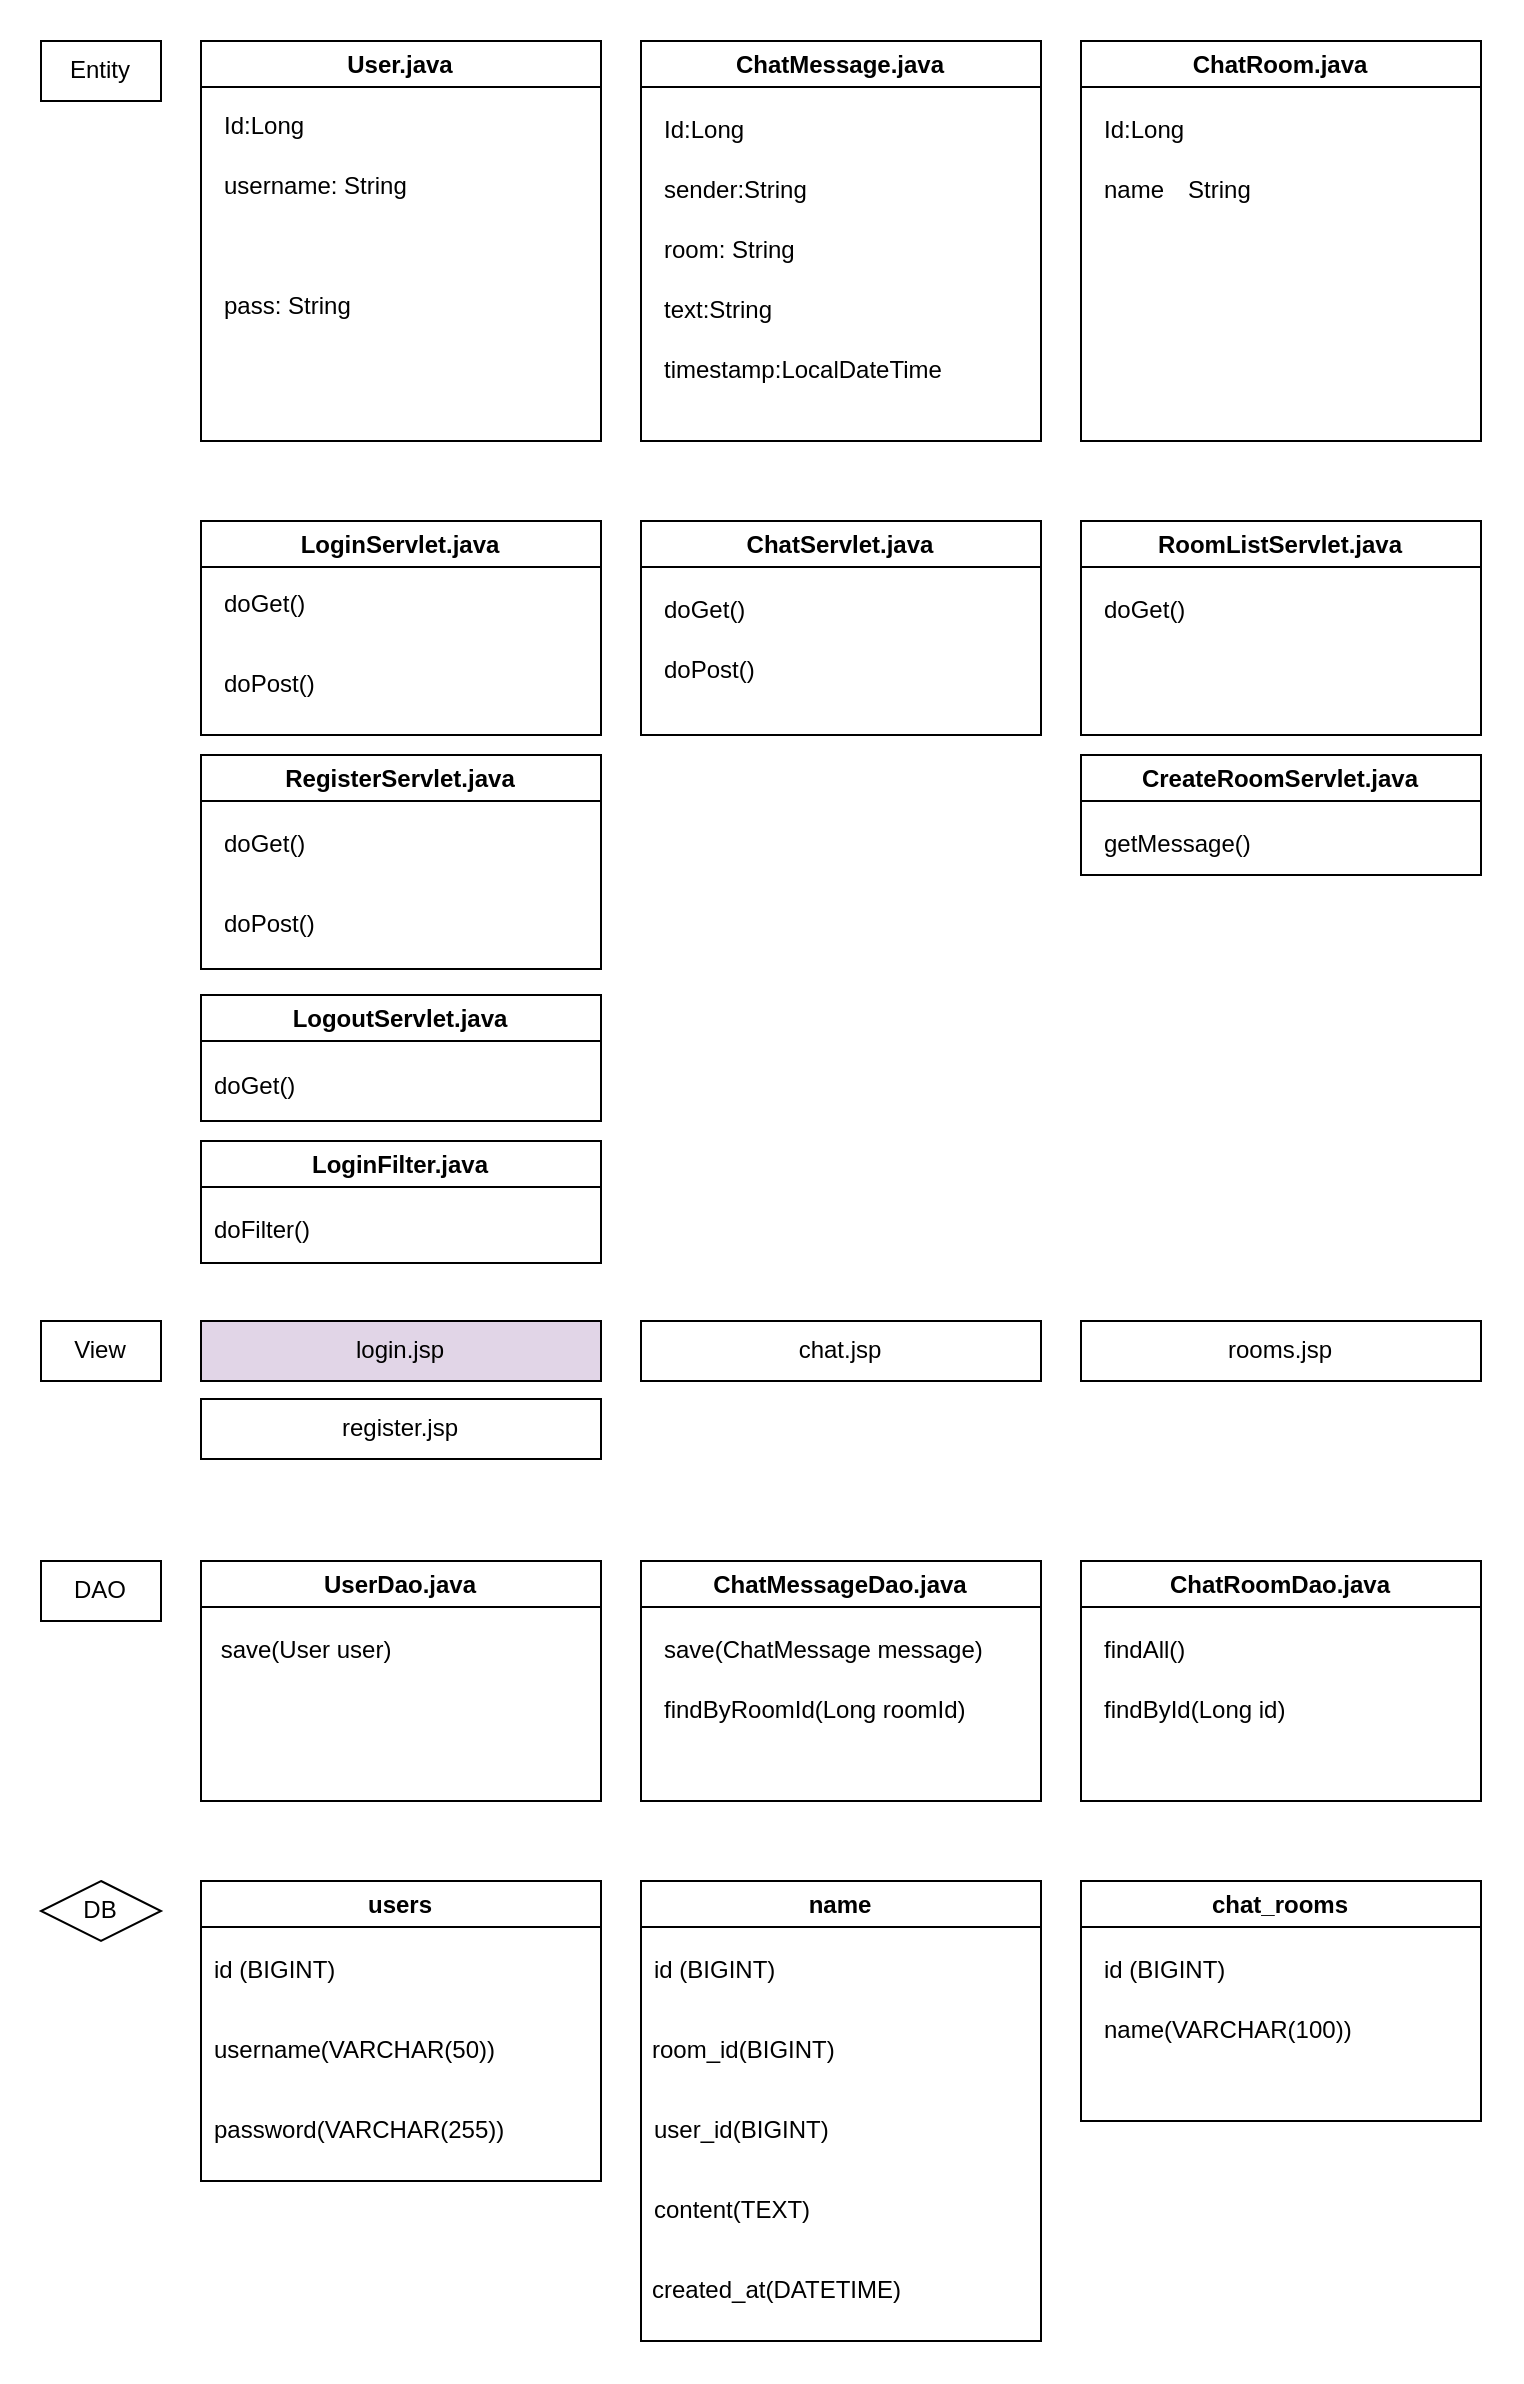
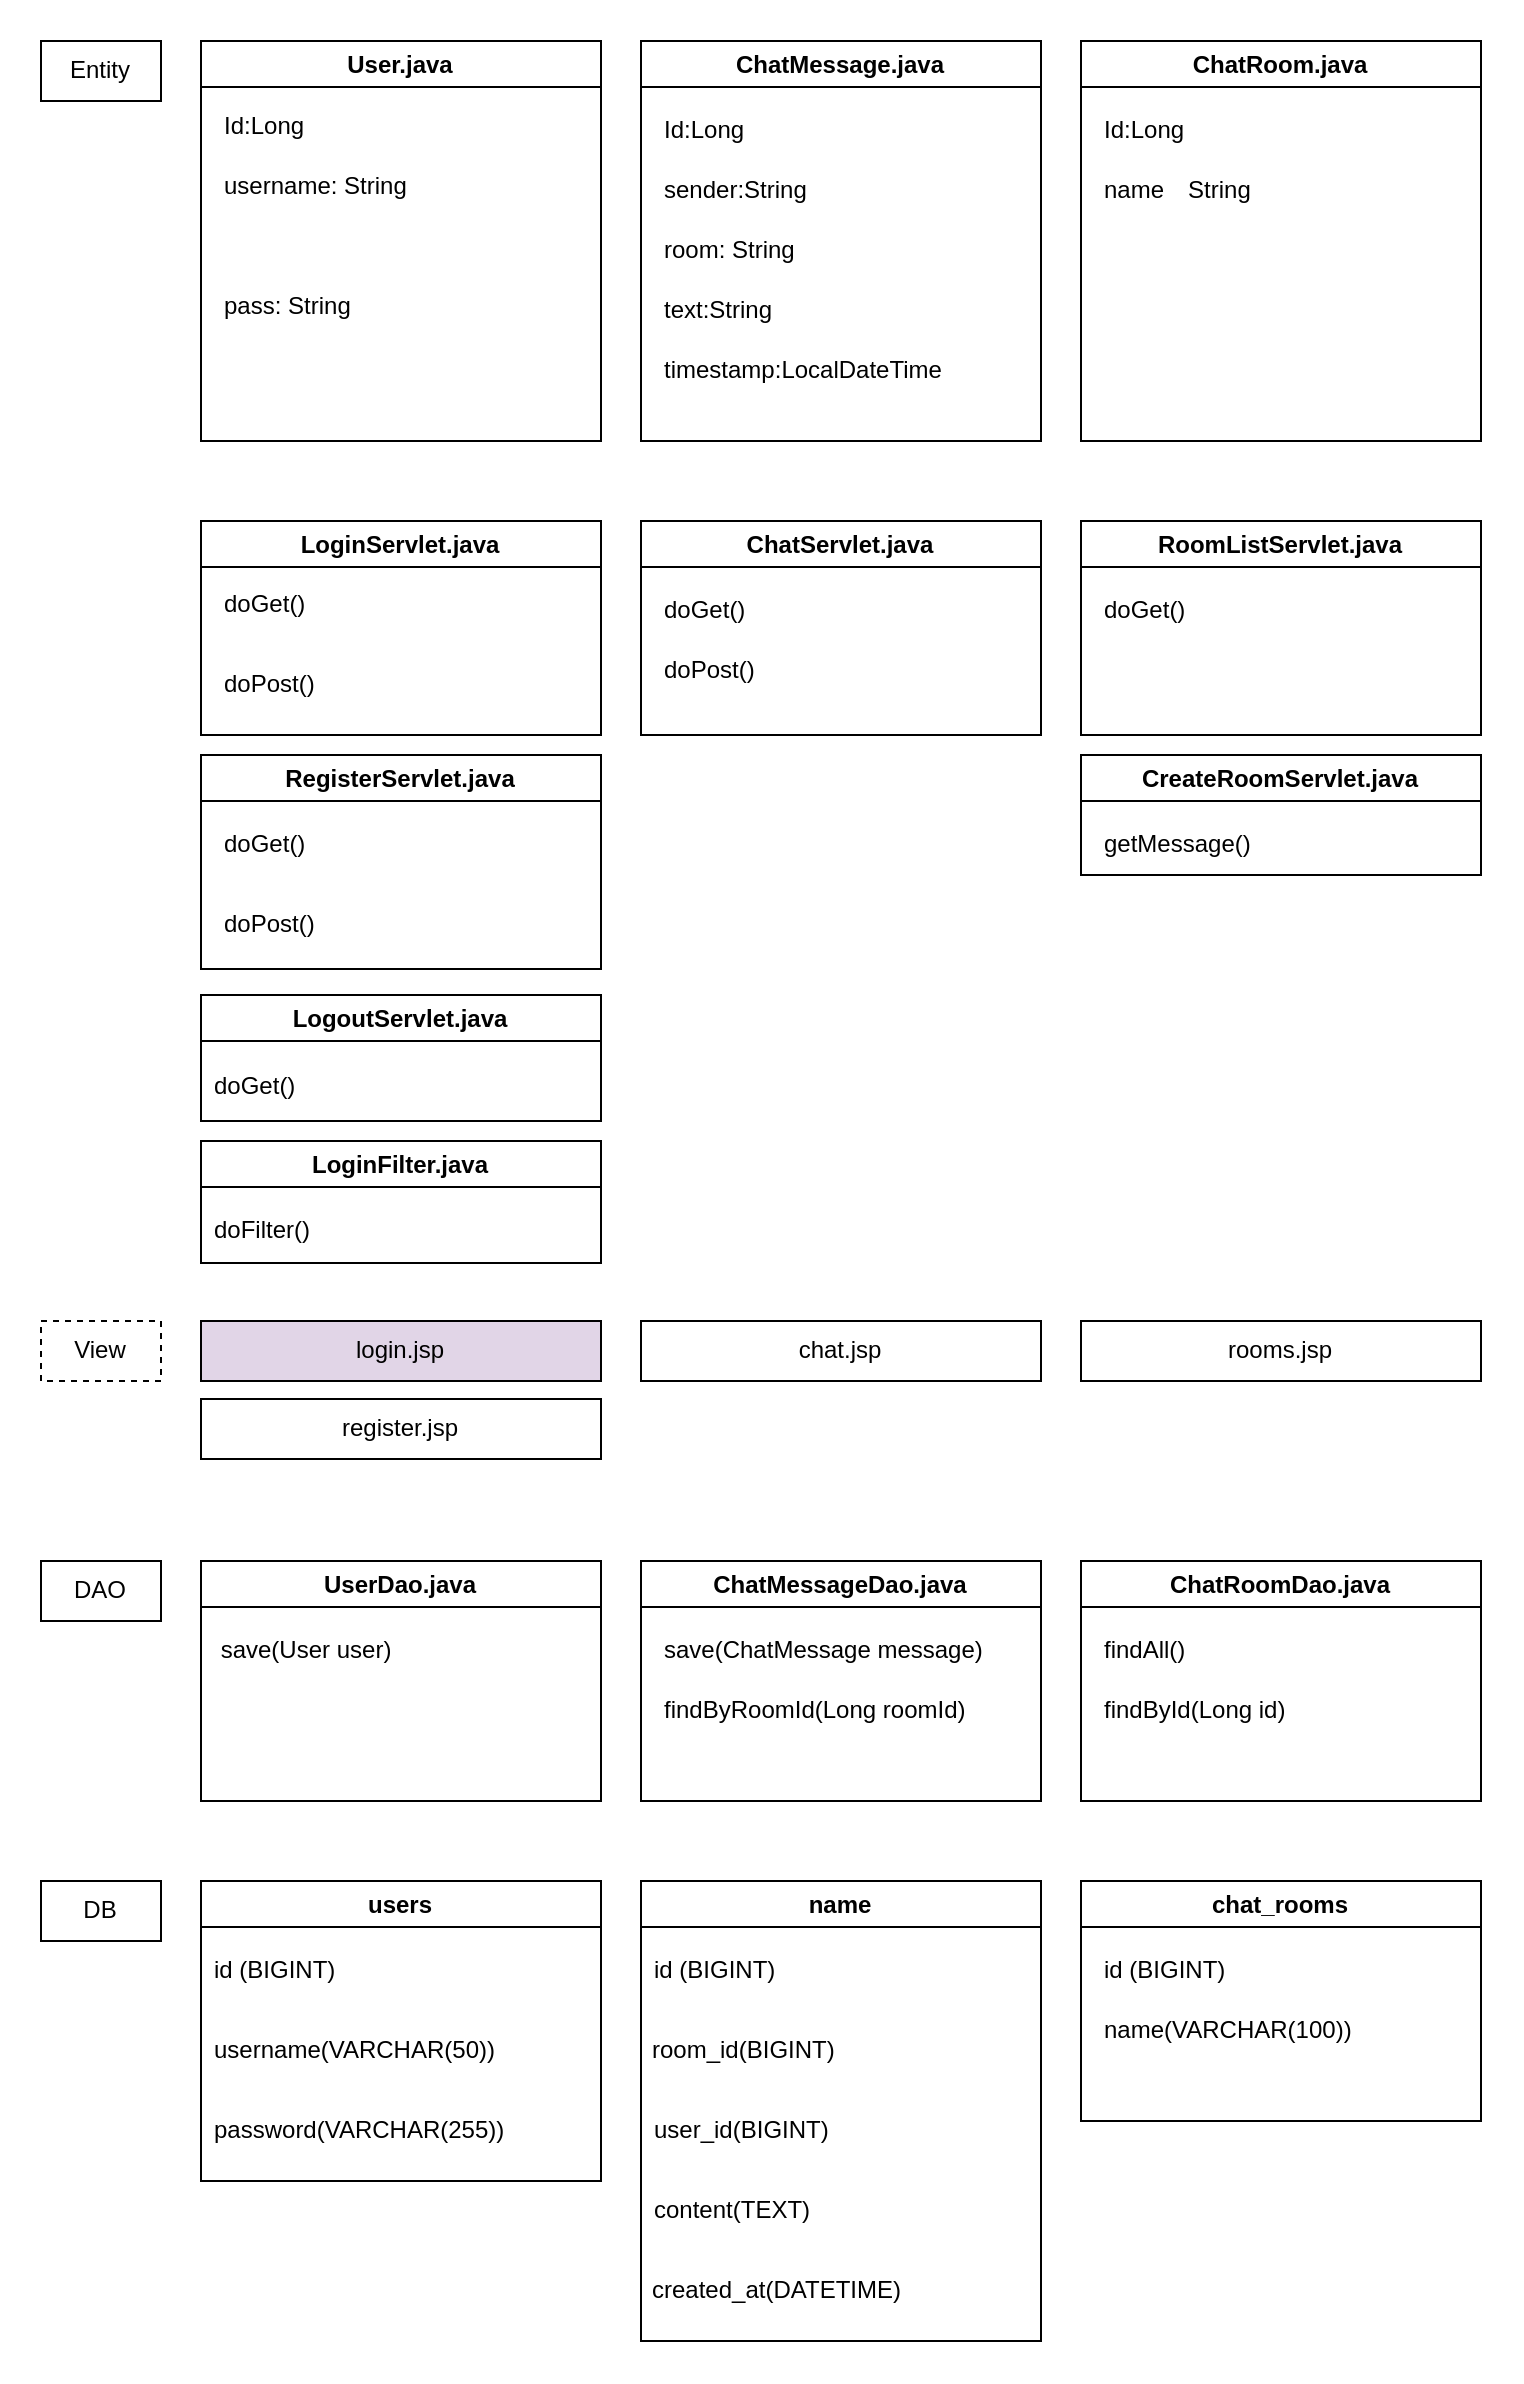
(101, 1351) -> (101, 1351)
(101, 1911) -> (101, 1911)
